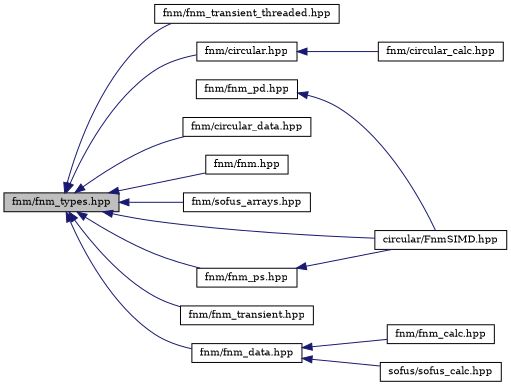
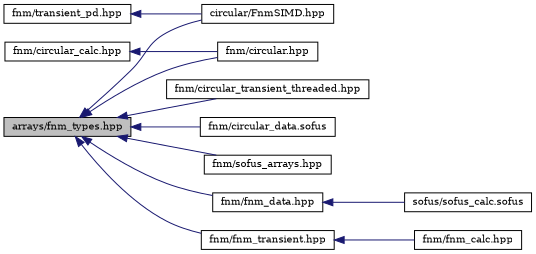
(247, 14) -> (268, 89)
(343, 52) -> (179, 52)
(247, 89) -> (67, 14)
(247, 127) -> (268, 127)
(247, 165) -> none
(61, 202) -> (67, 127)
(247, 278) -> none
(350, 343) -> (379, 240)
(441, 372) -> (468, 202)
